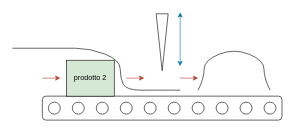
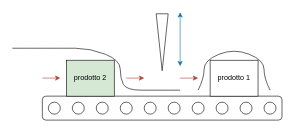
none -> (234, 78)
